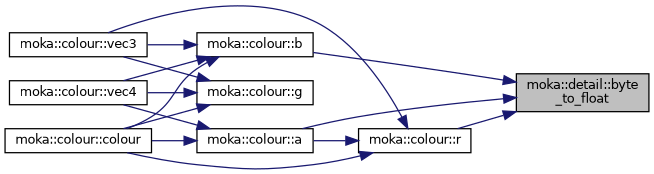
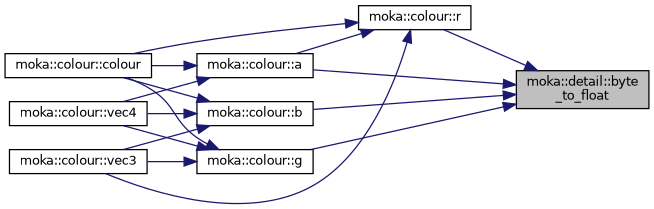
none -> (407, 128)
